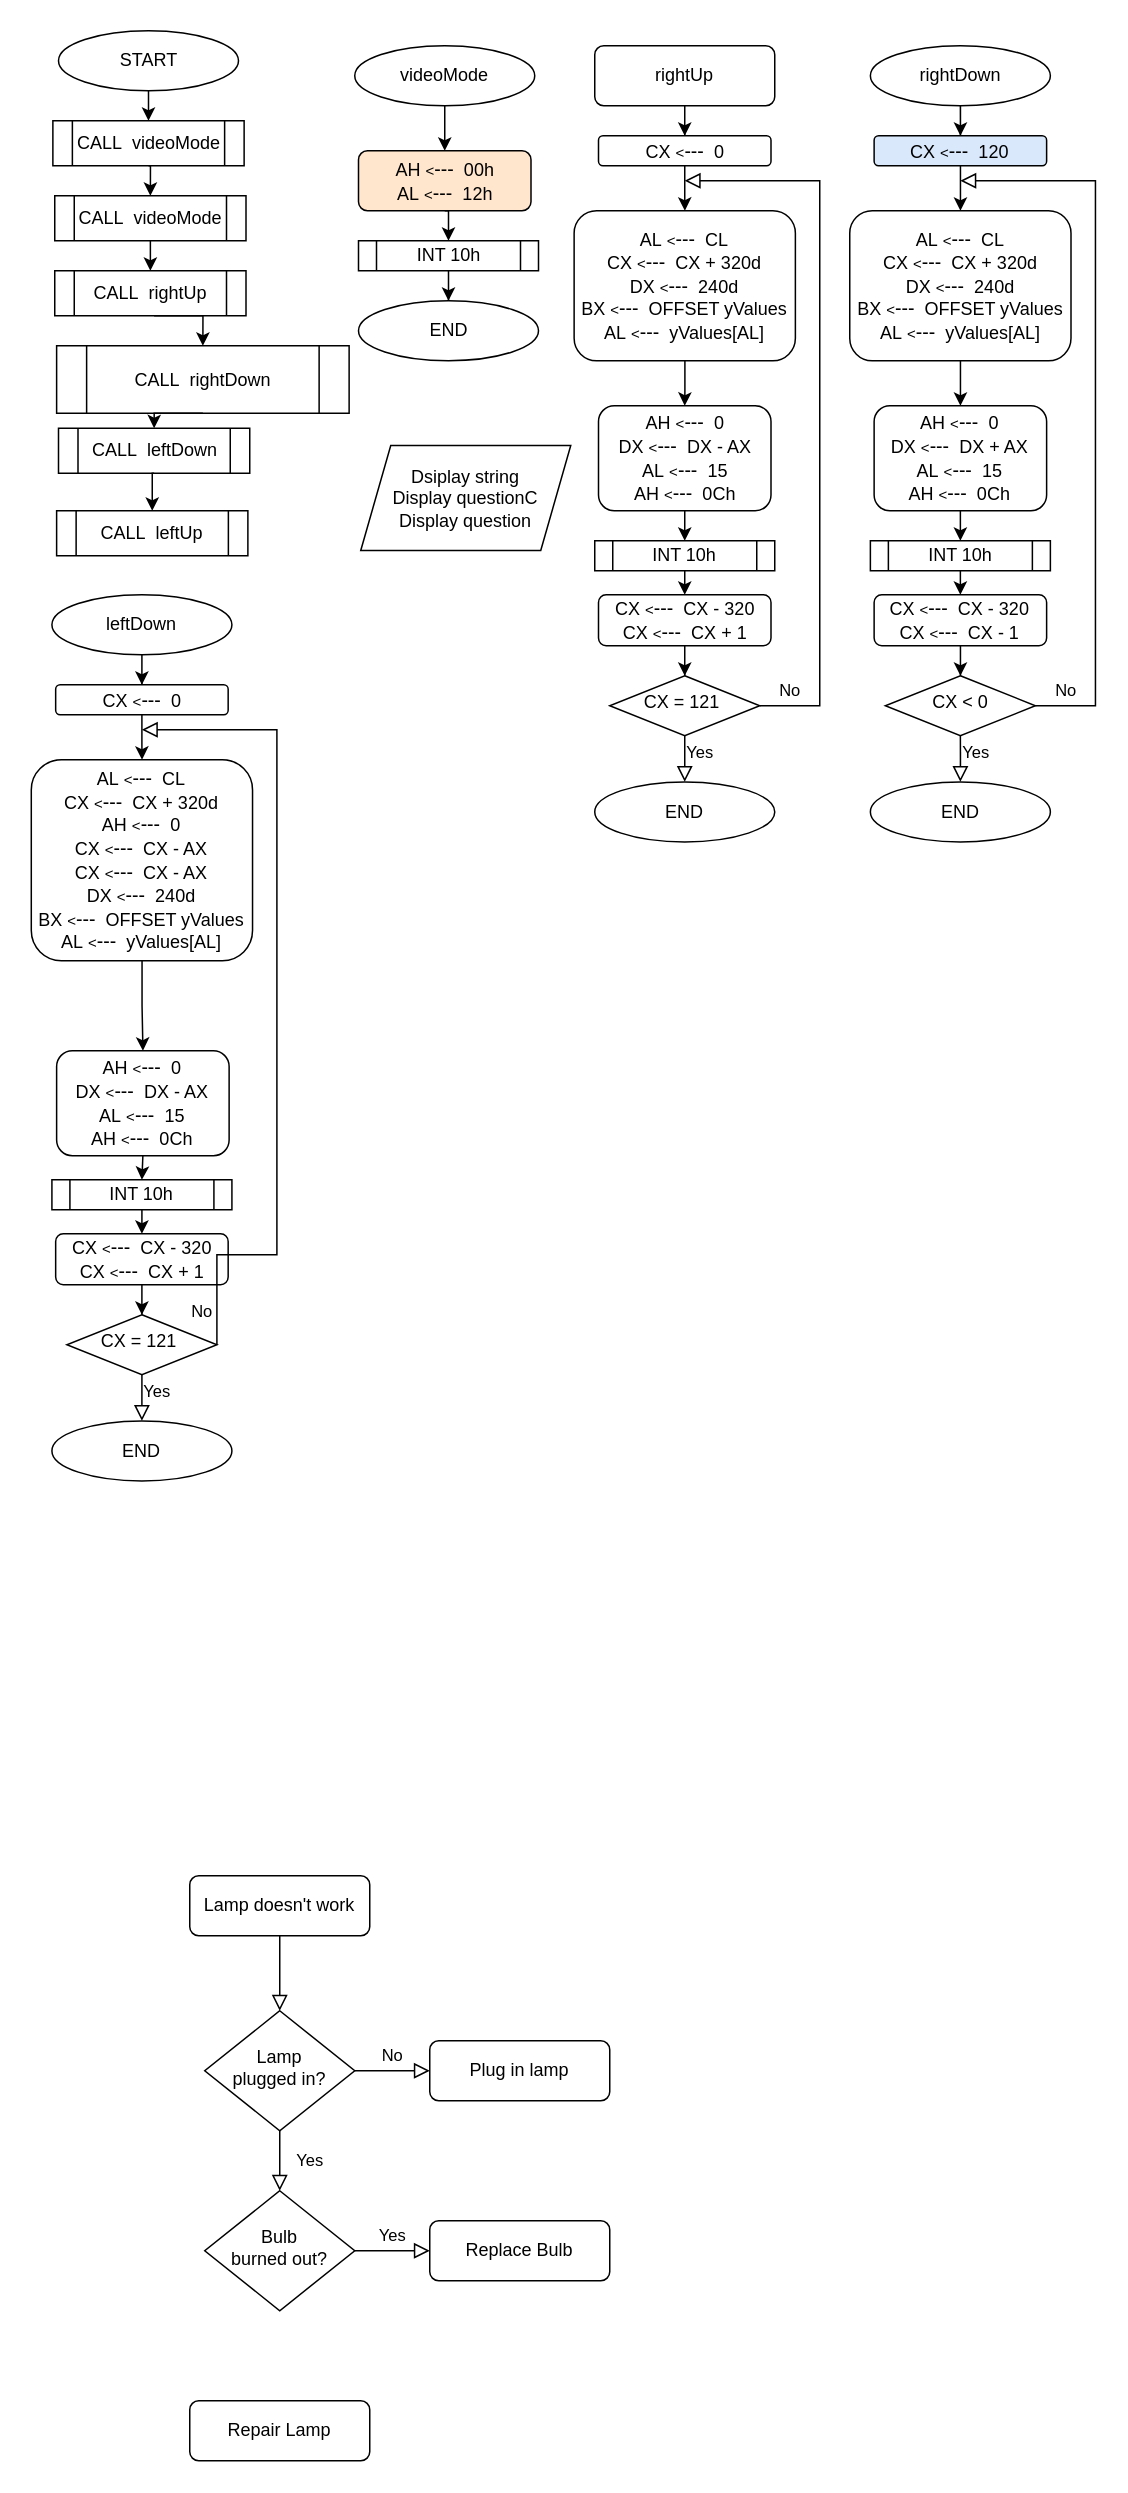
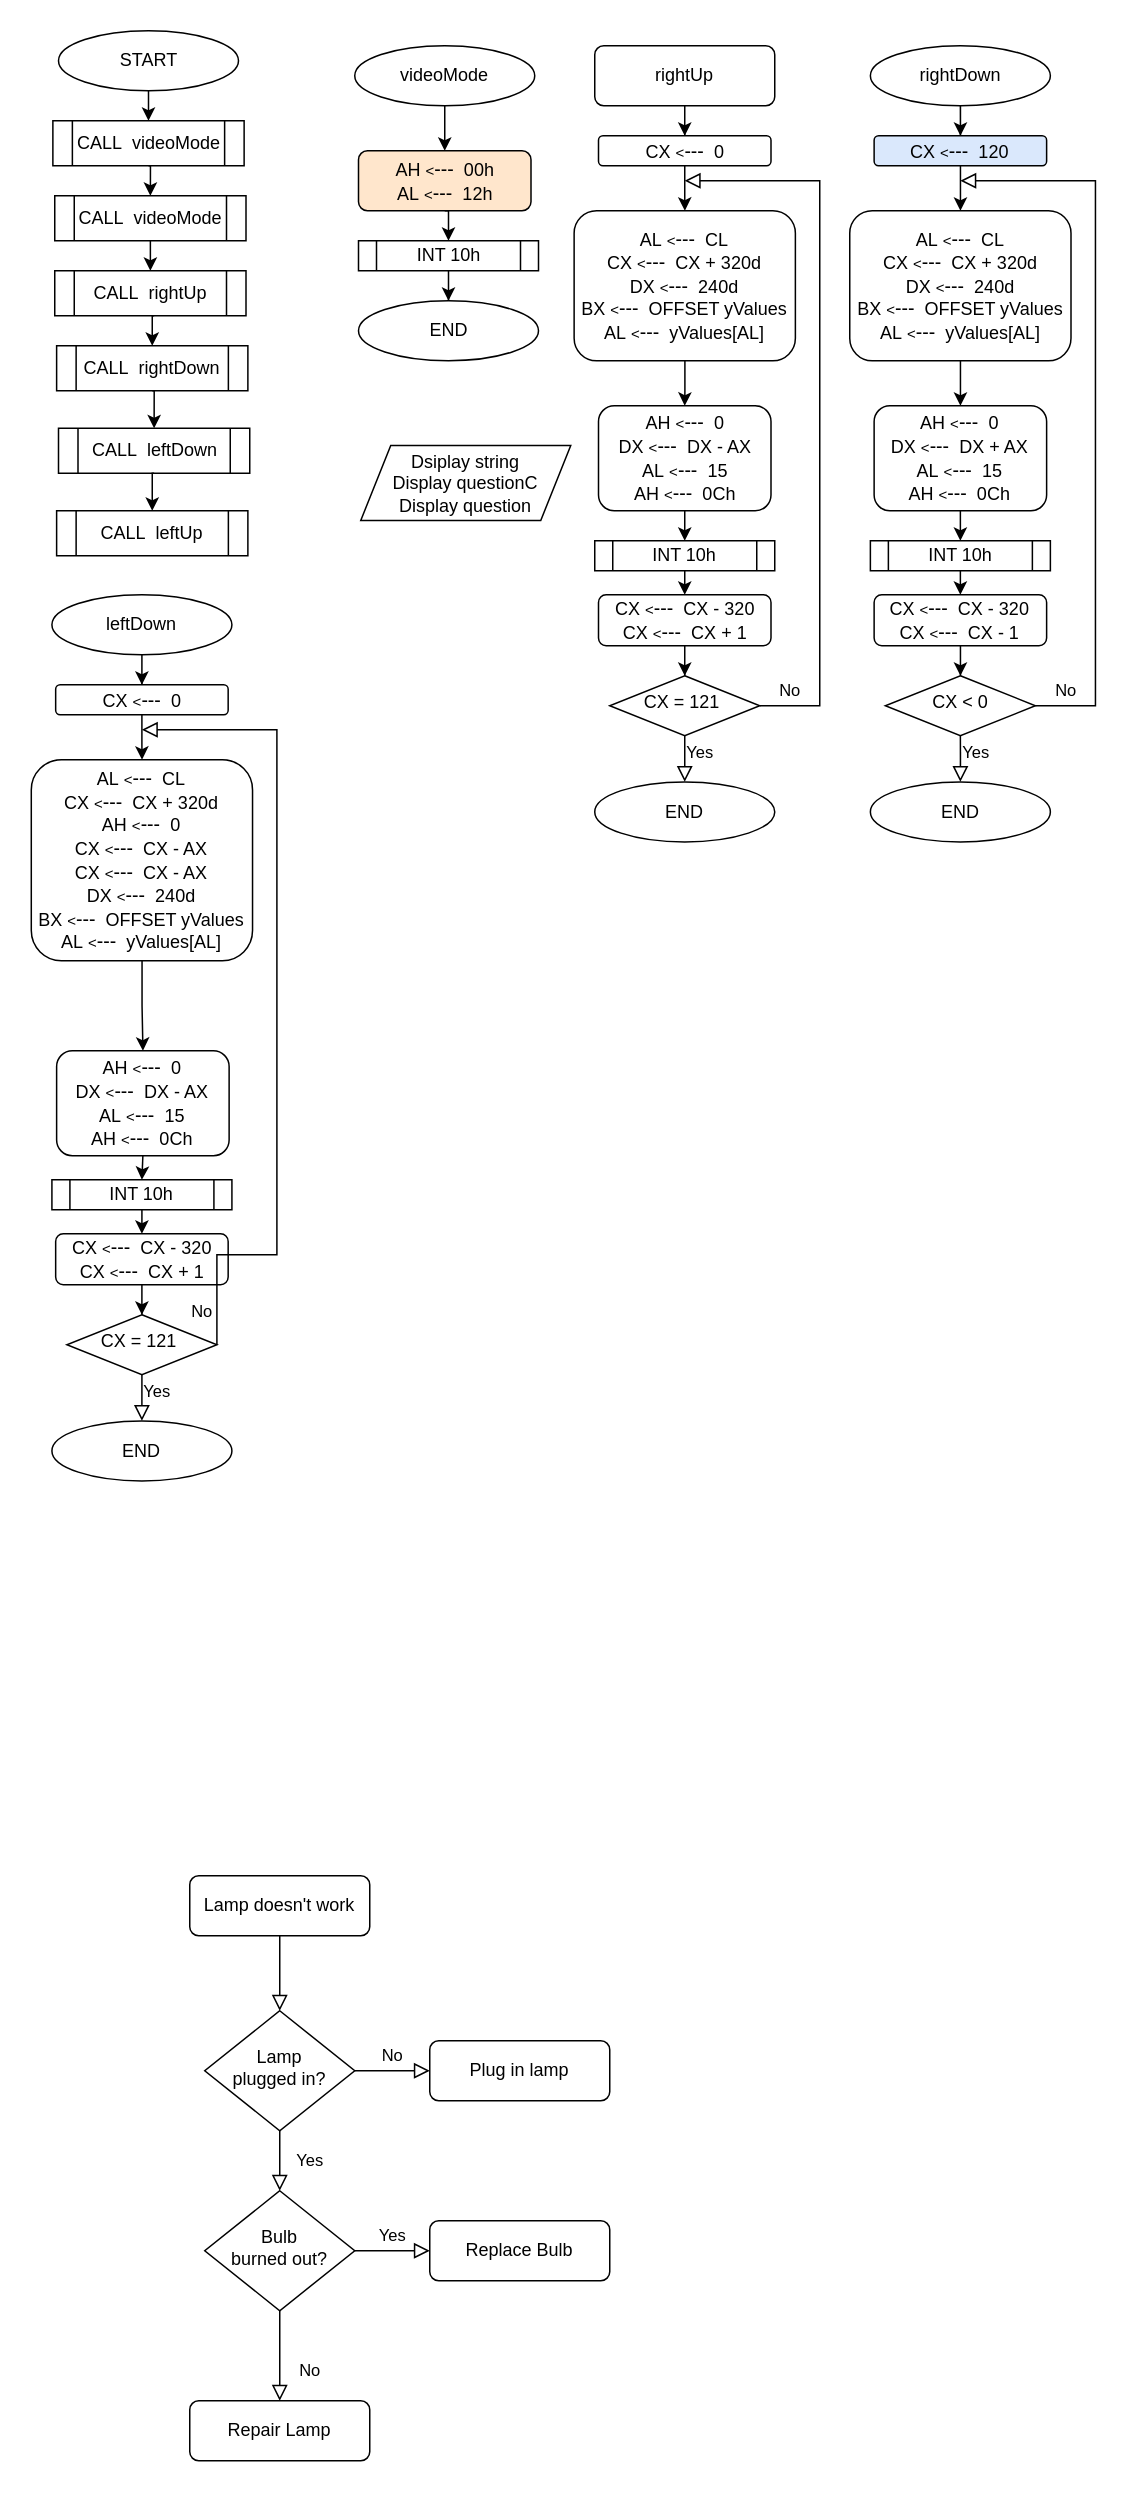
(203, 380) -> (152, 368)
(466, 498) -> (466, 483)
none -> (280, 2348)
